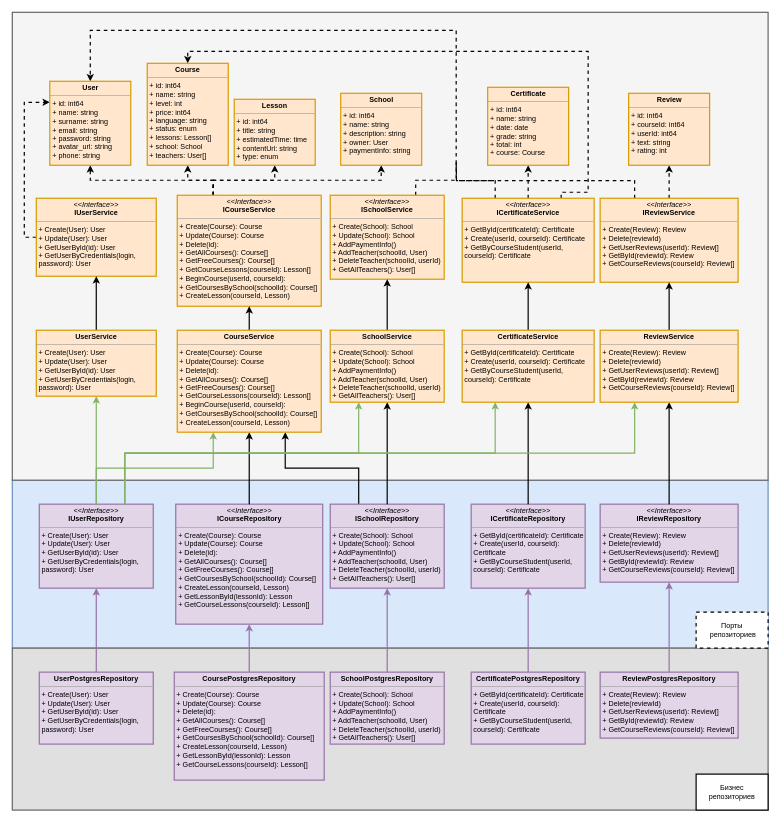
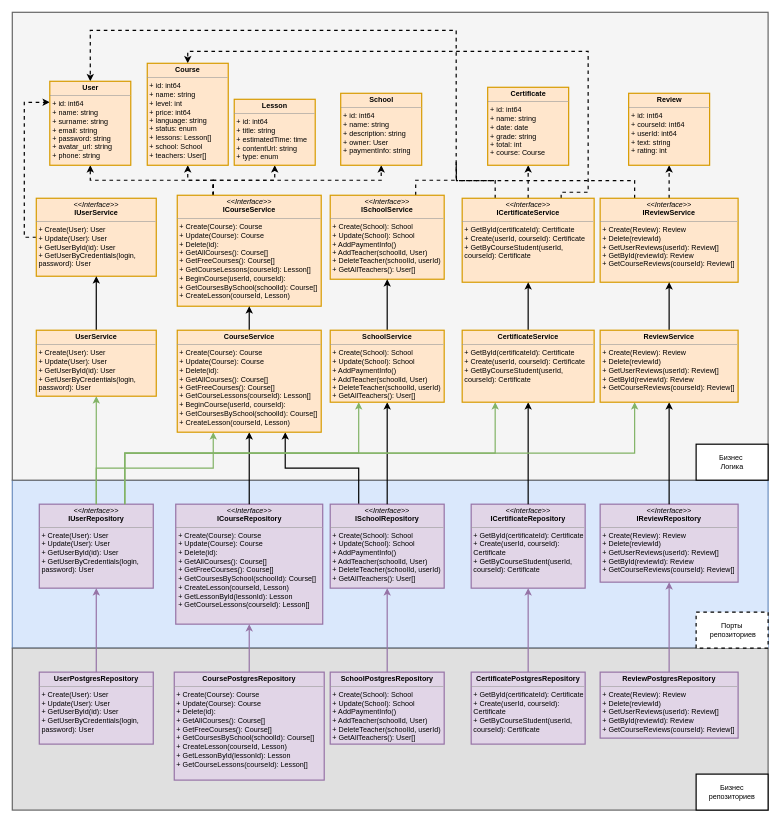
none -> (732, 462)
